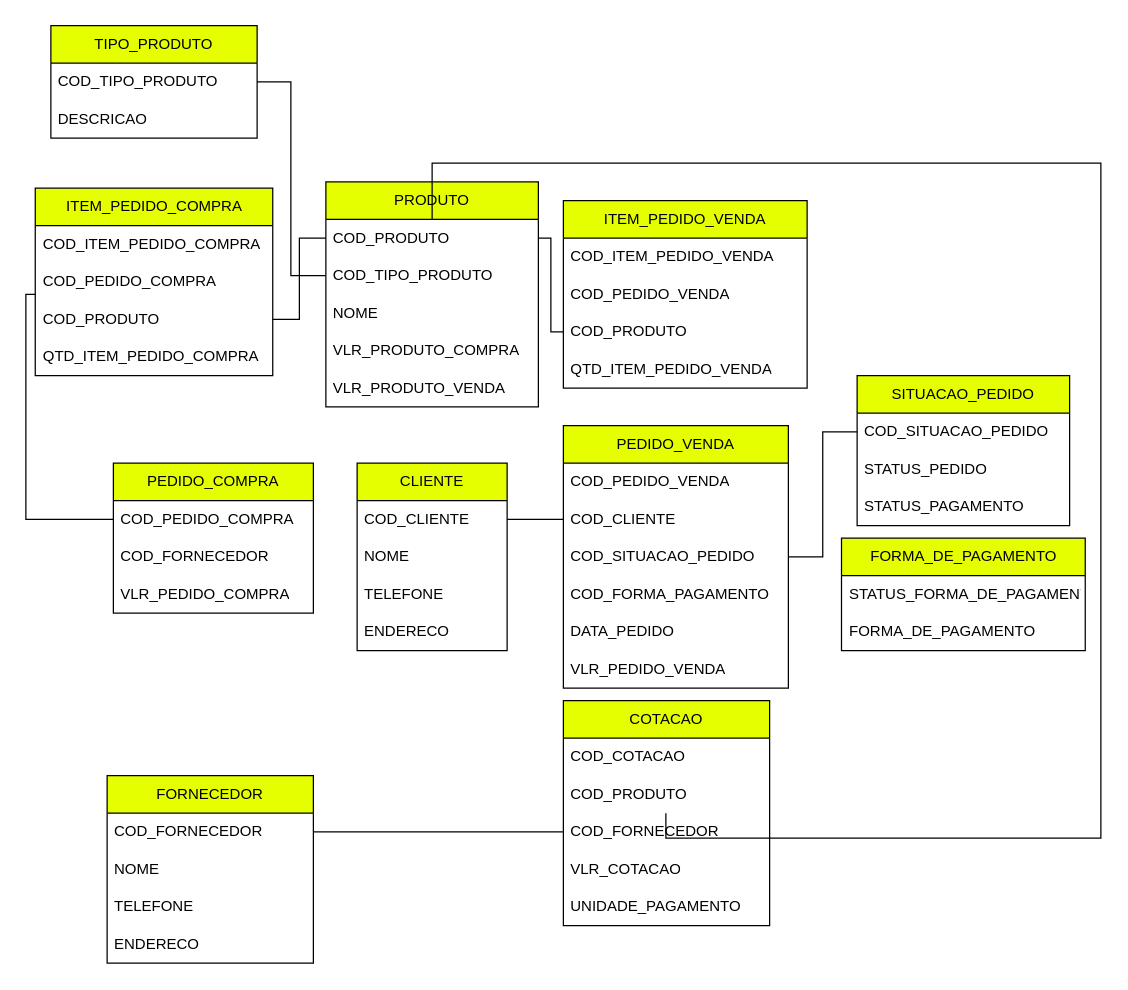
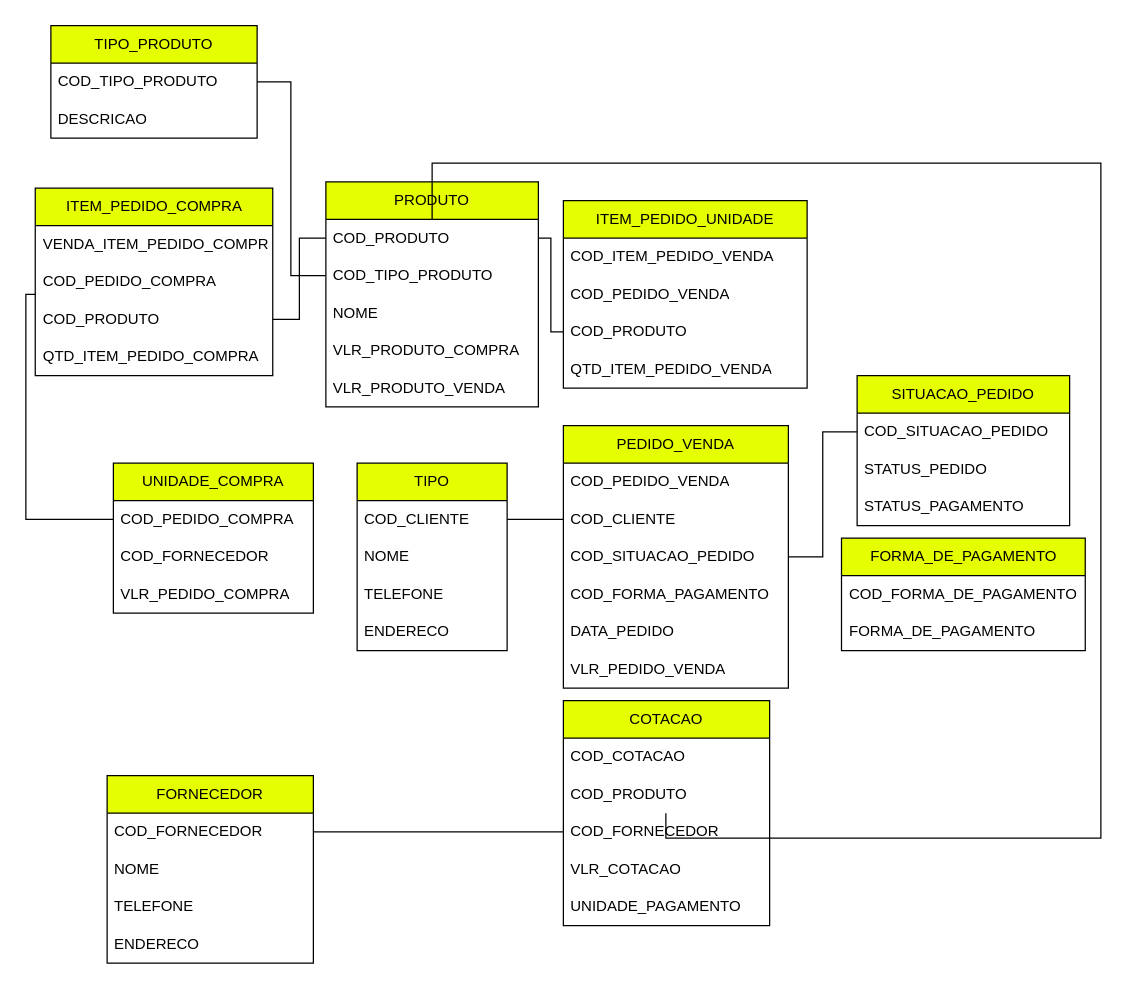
(685, 219) -> (685, 219)
(136, 244) -> (144, 244)
(213, 482) -> (213, 482)
(432, 482) -> (432, 482)
(954, 594) -> (942, 594)
